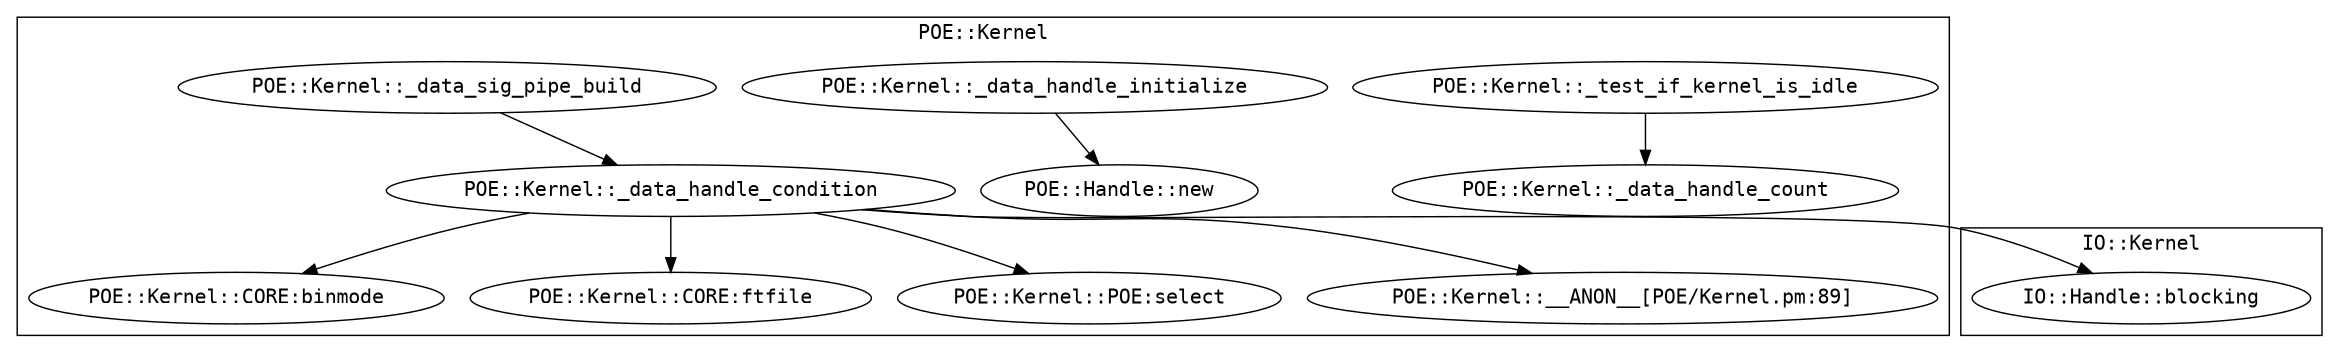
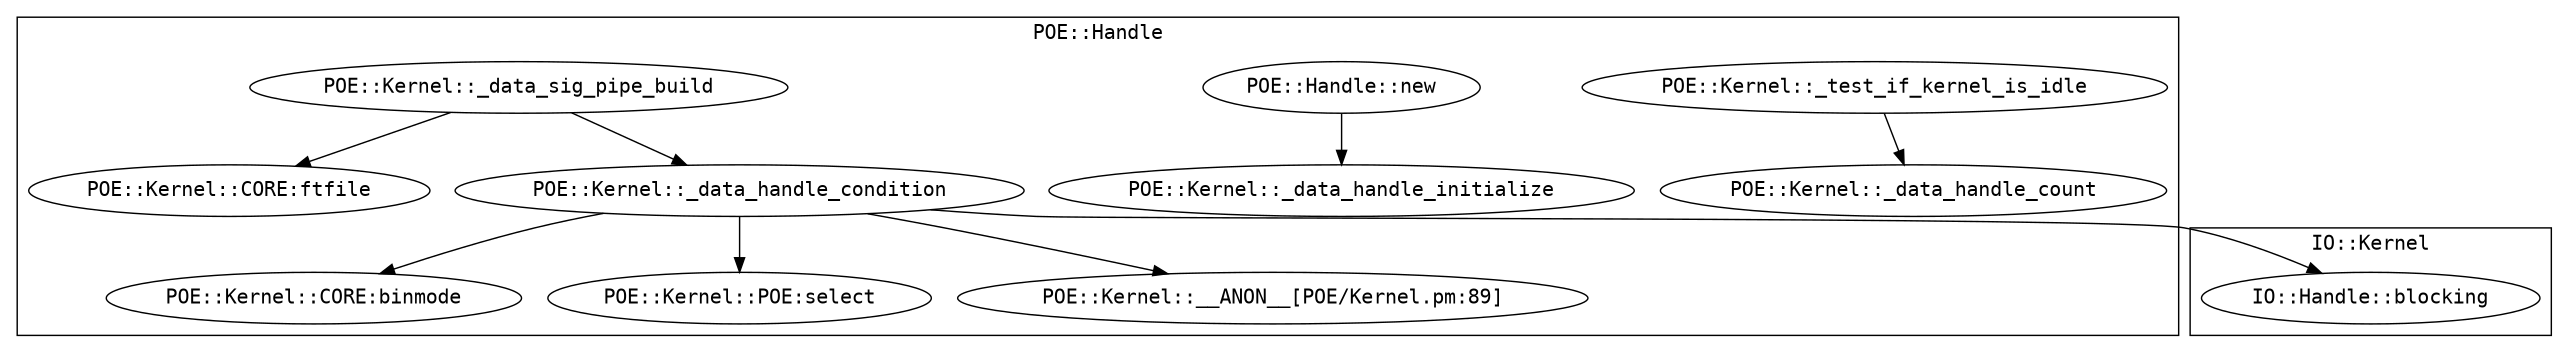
(983, 34) -> (1098, 34)
(1073, 134) -> (1342, 132)
(671, 237) -> (380, 137)
